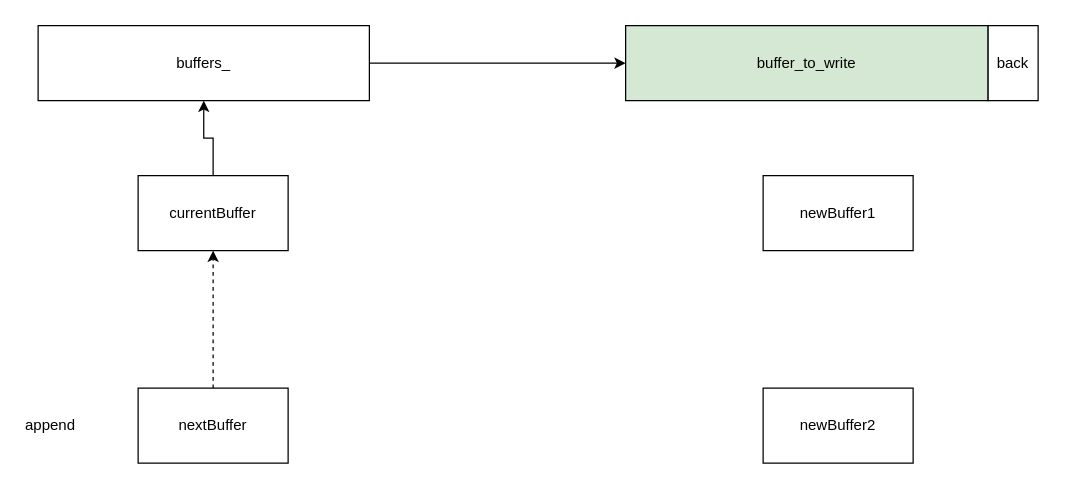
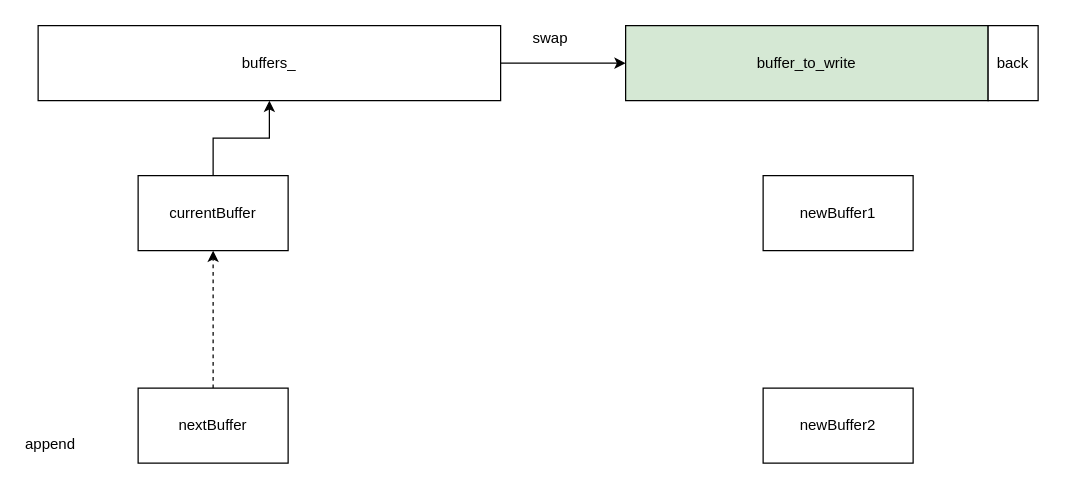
none -> (551, 38)
(204, 63) -> (269, 63)
(51, 426) -> (51, 444)
